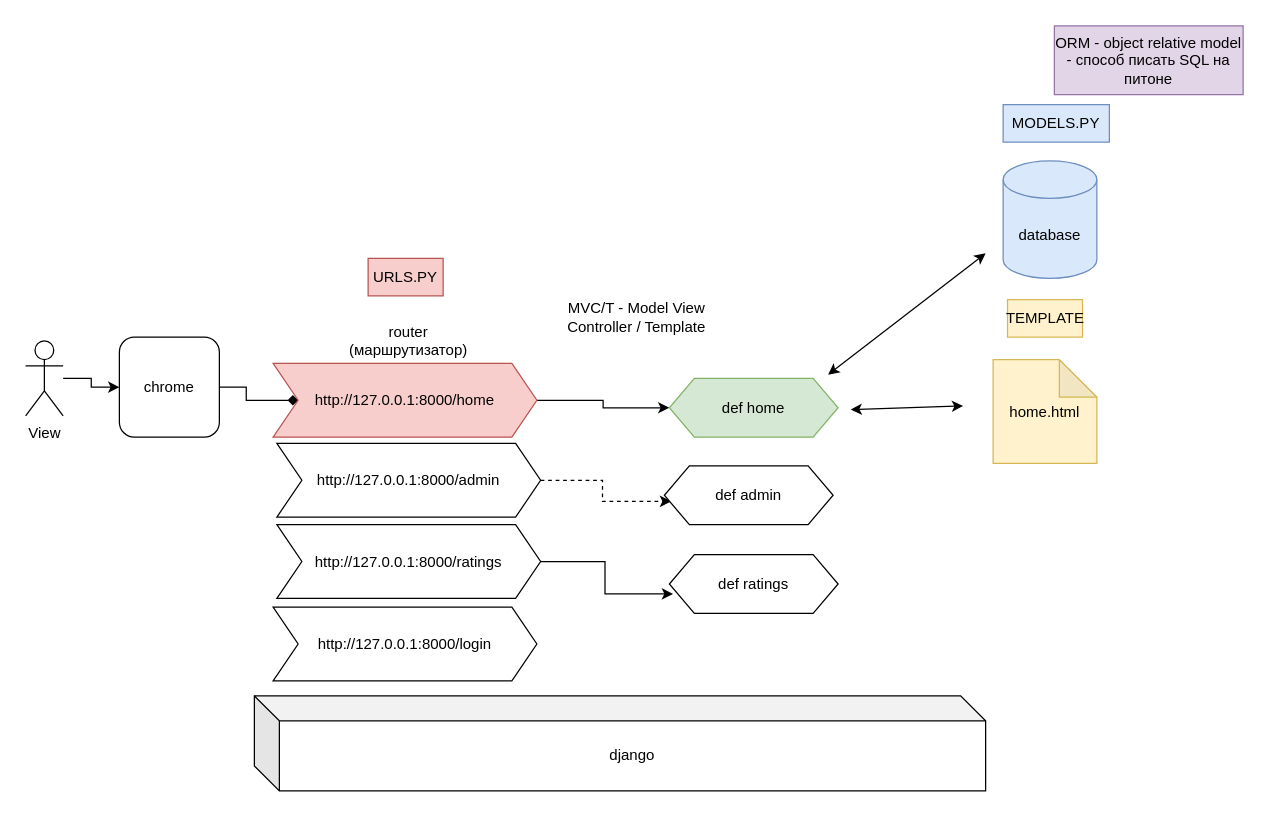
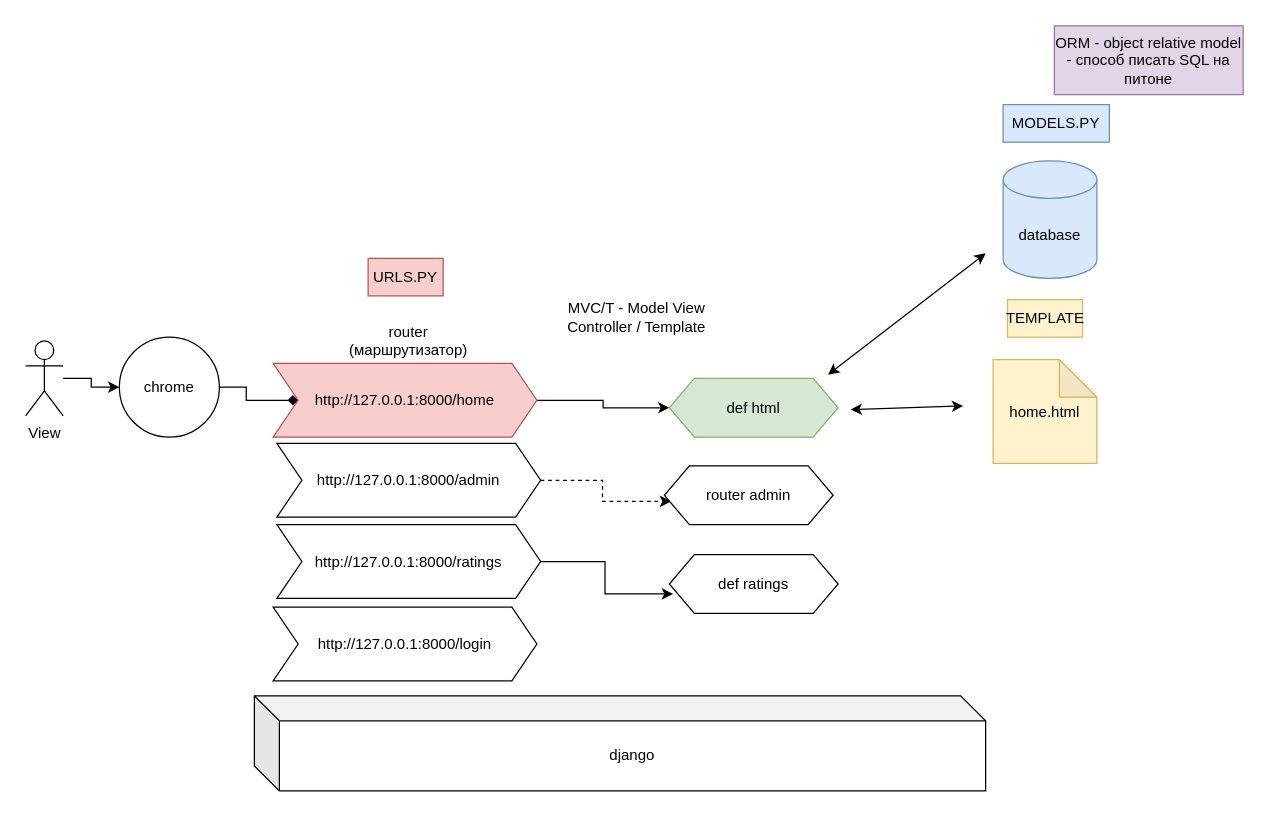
(169, 387) -> (169, 387)
(754, 408) -> (754, 408)
(749, 496) -> (749, 496)
